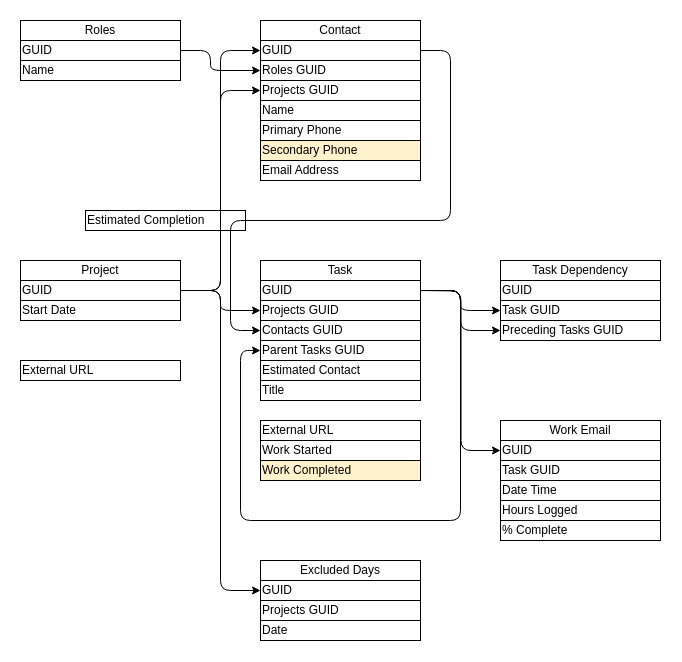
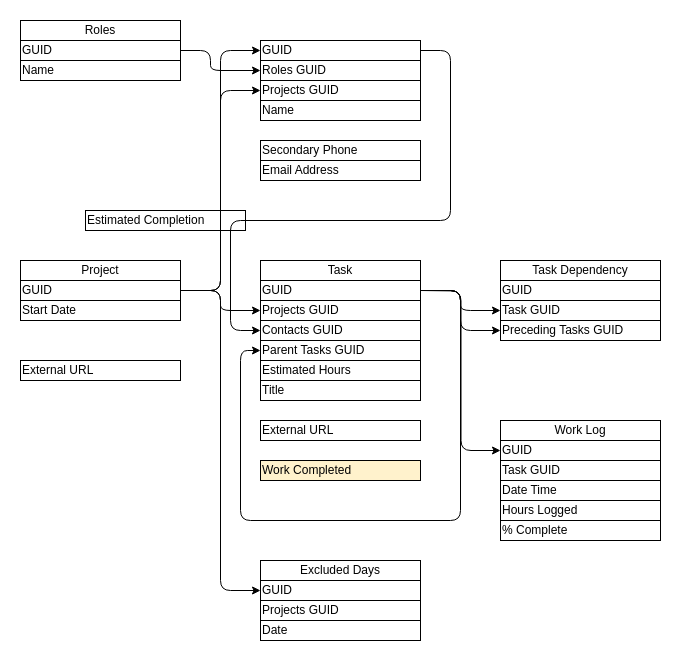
(341, 31) -> none
(341, 131) -> none
(341, 151) -> (341, 151)
(317, 371) -> (310, 371)
(581, 431) -> (581, 431)
(341, 451) -> none
